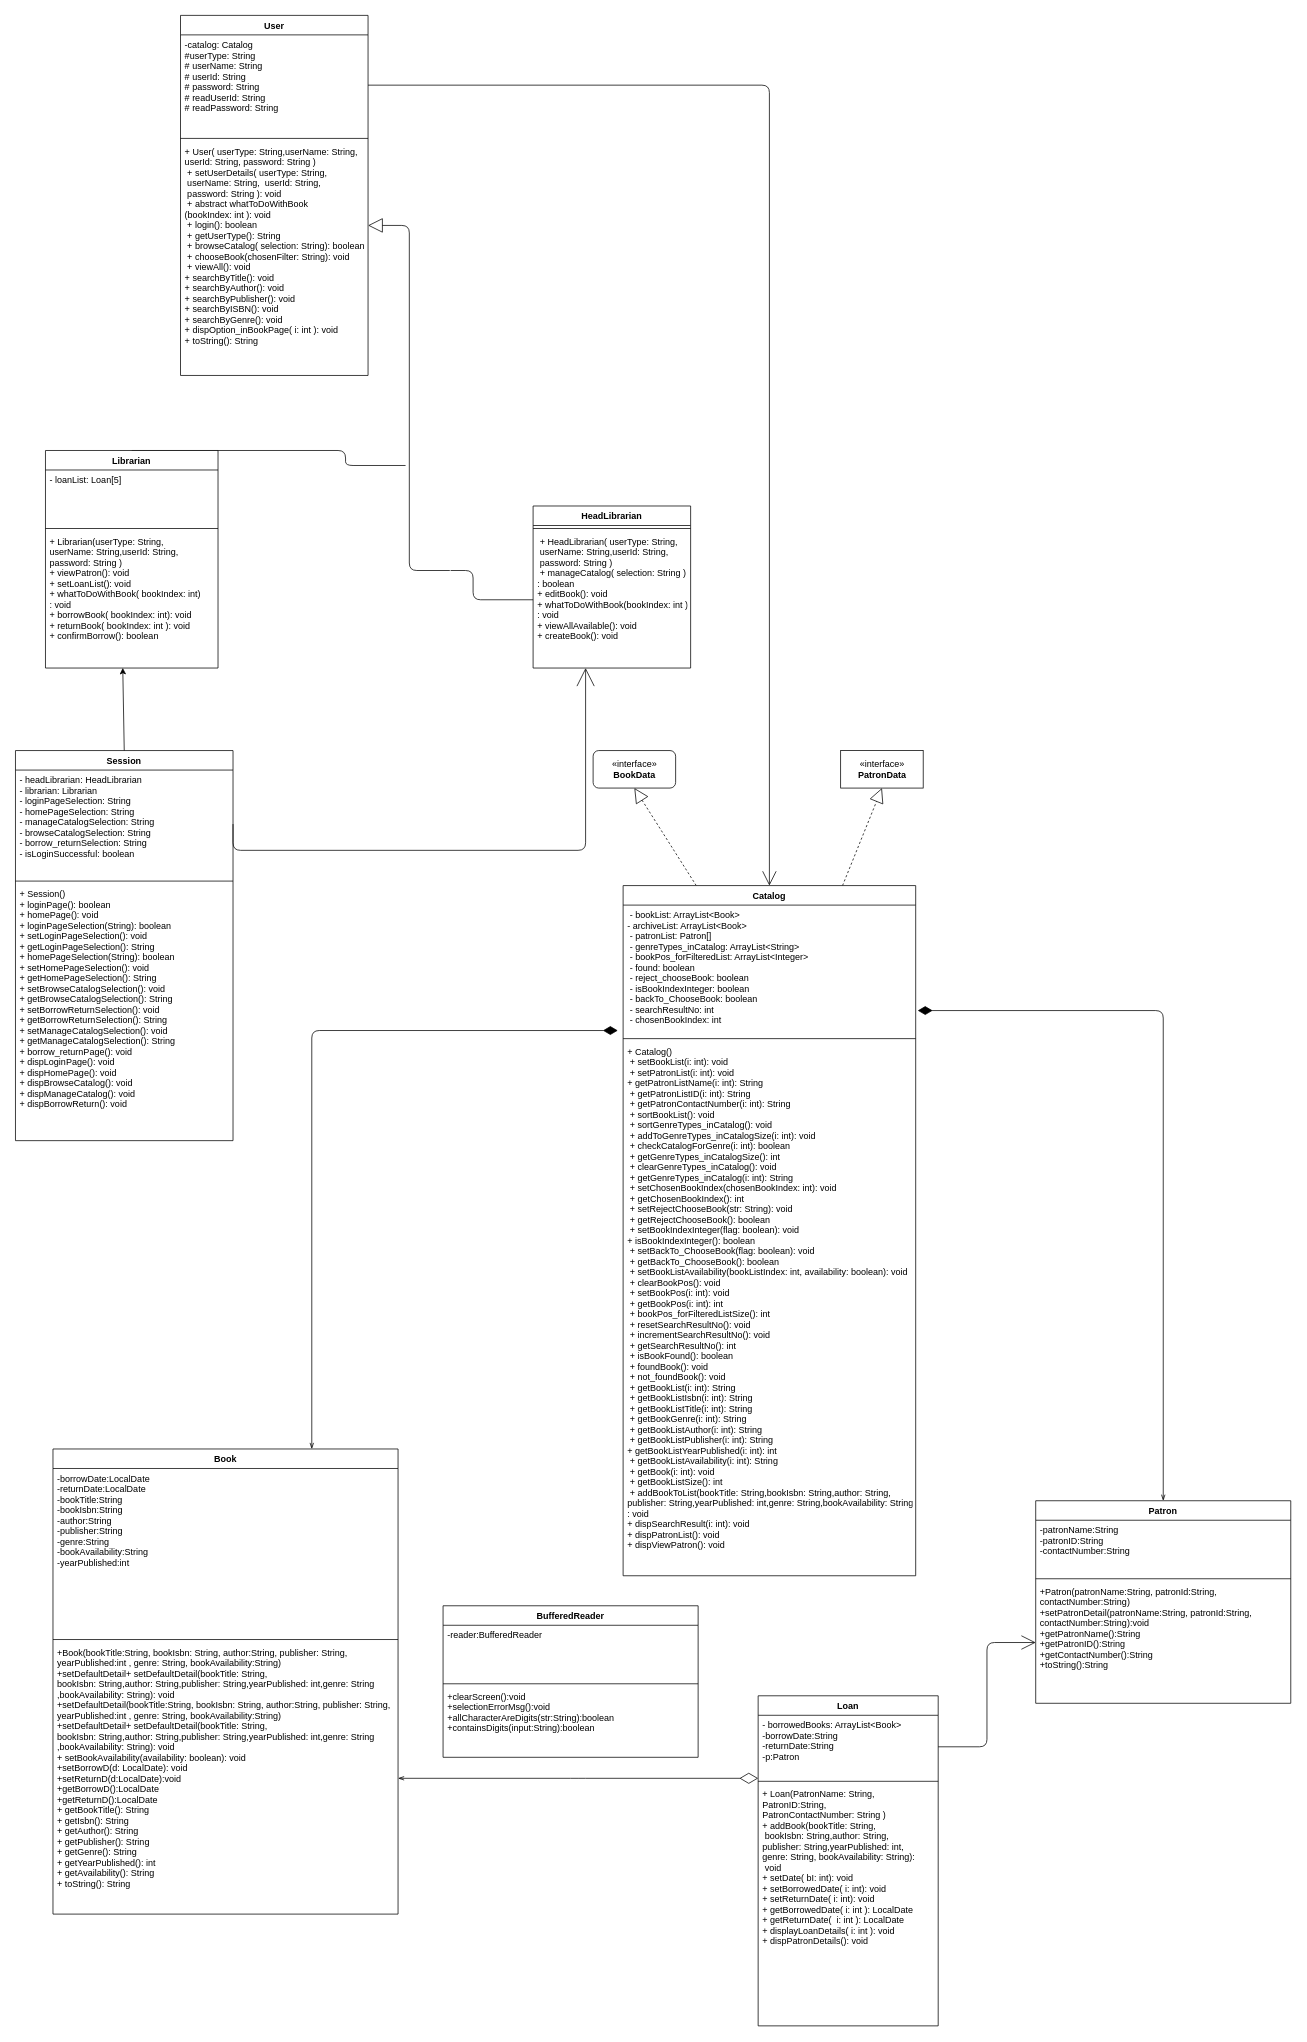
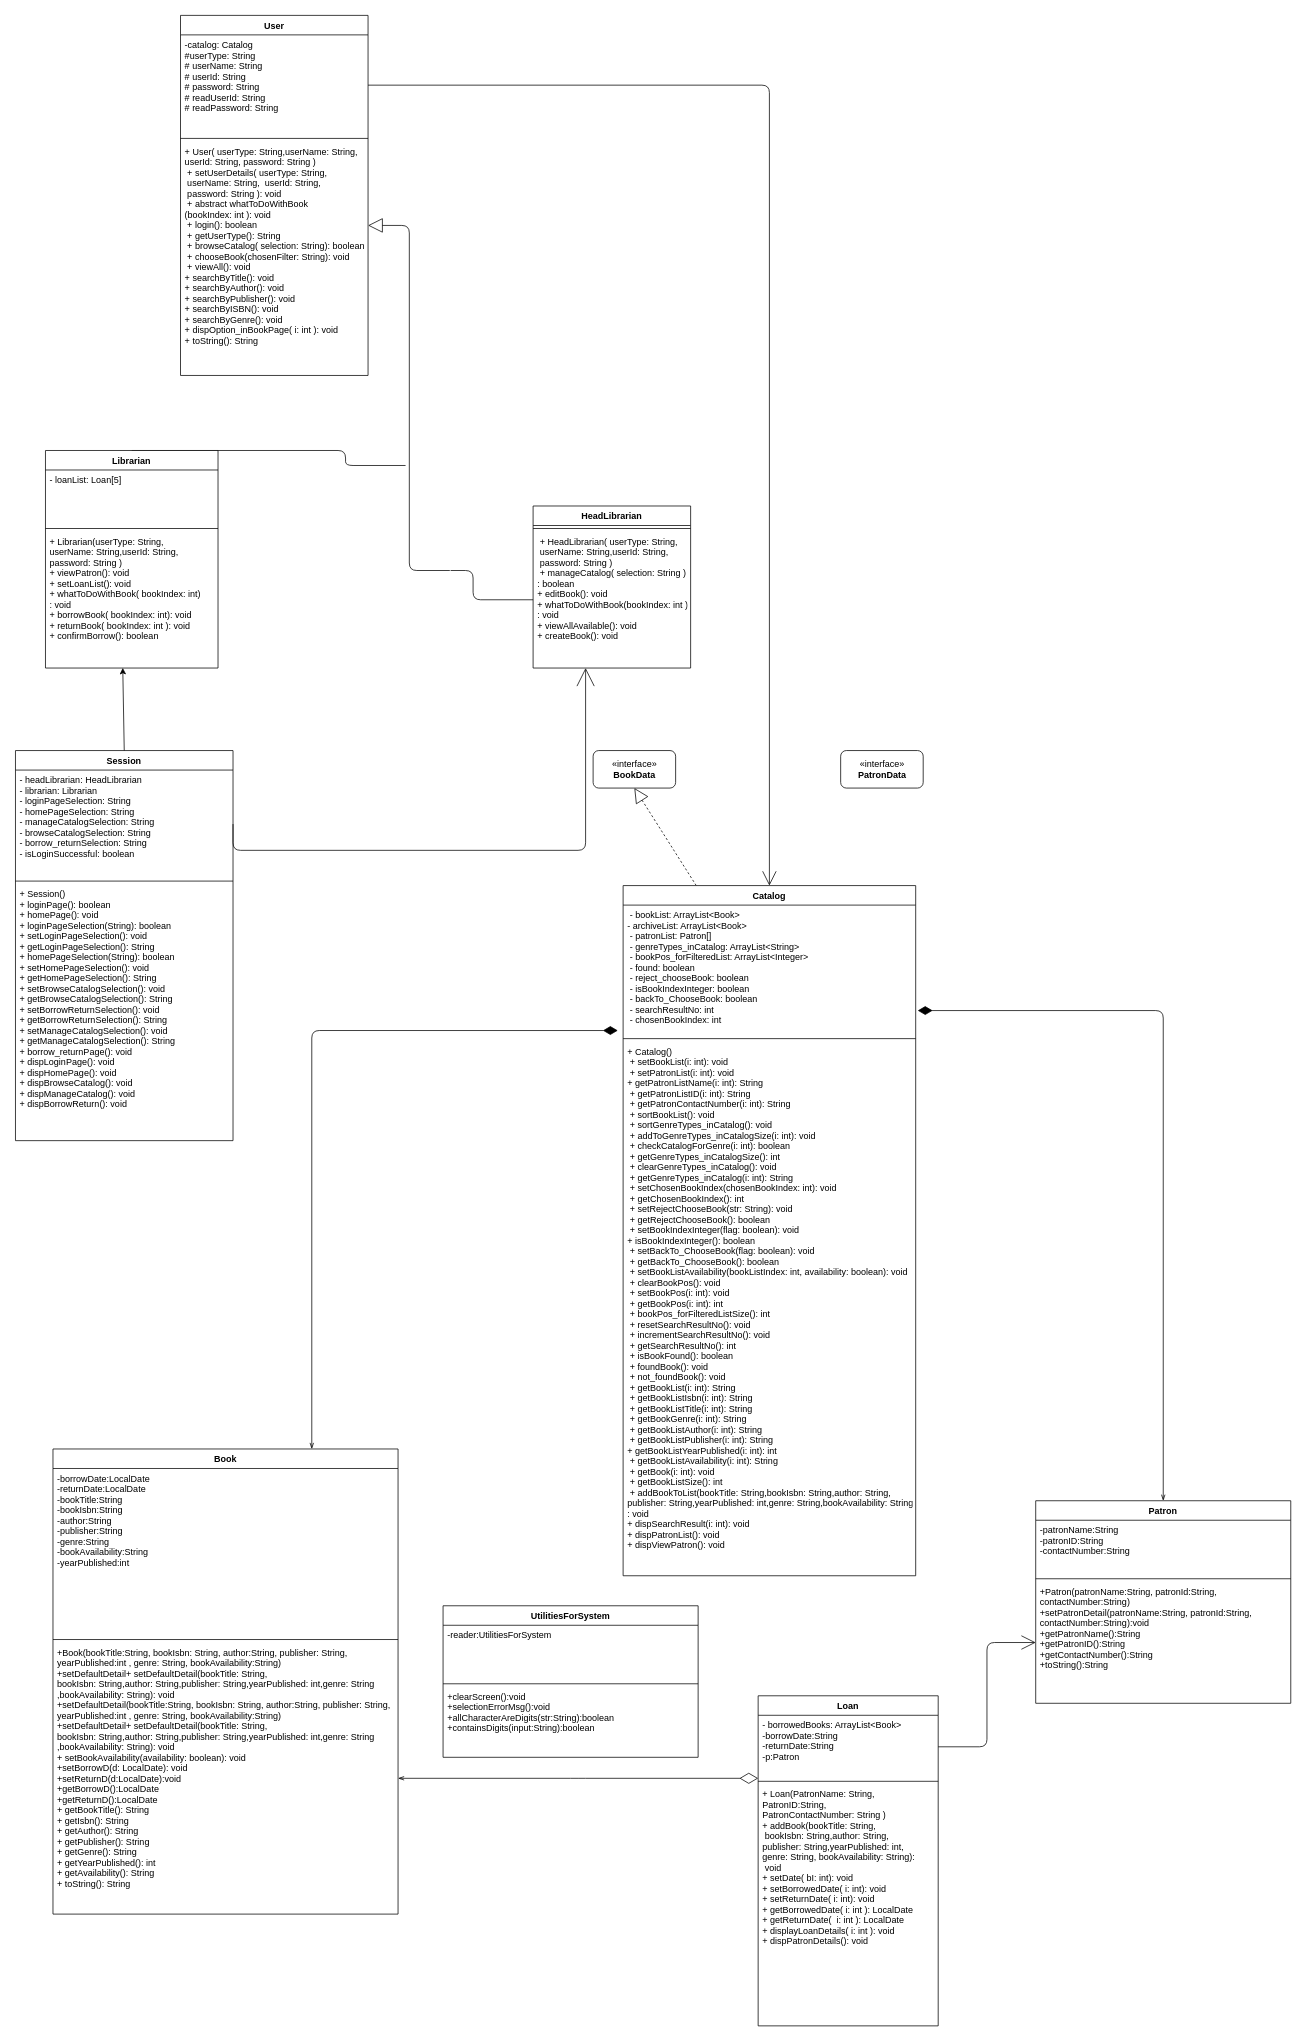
(882, 769) -> (882, 769)
(860, 841) -> none
(570, 1616) -> (570, 1616)
(501, 1635) -> (507, 1635)
